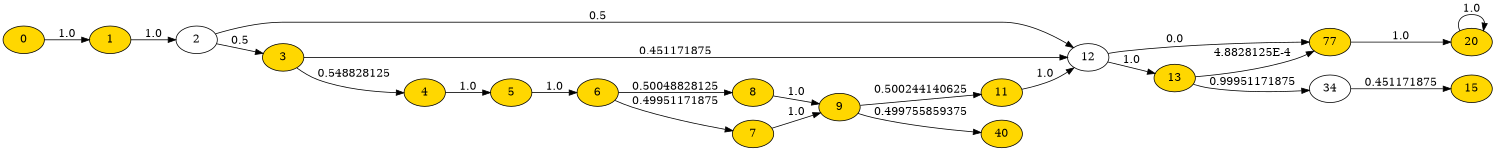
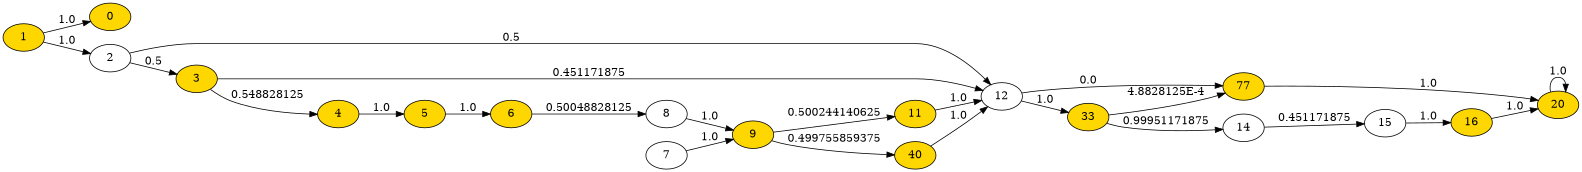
(63, 40) -> (63, 28)
(1175, 78) -> (1088, 117)
(1330, 89) -> (1244, 128)
(1472, 89) -> (1385, 123)
(753, 93) -> (667, 114)
(669, 118) -> none
none -> (1472, 122)
none -> (956, 129)
(753, 134) -> (667, 155)
